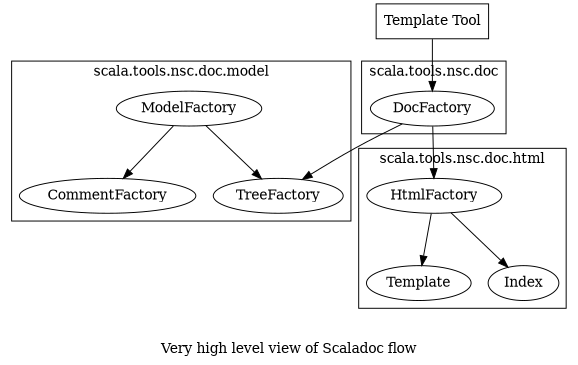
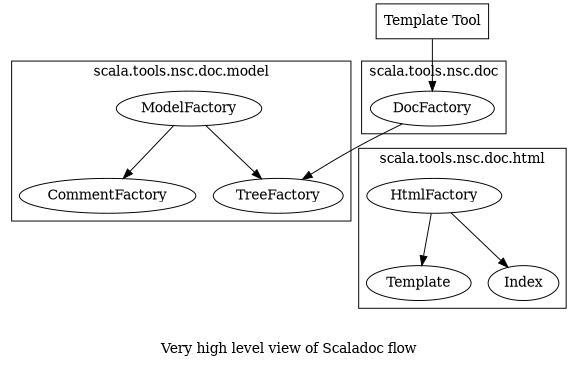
(433, 142) -> none
